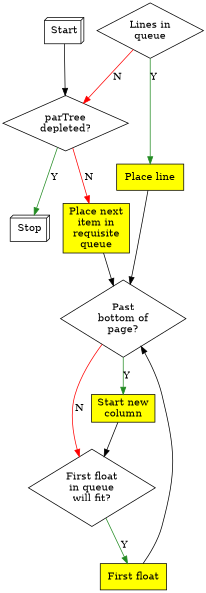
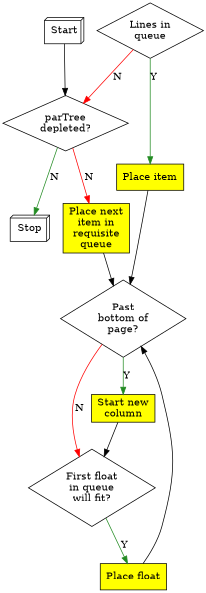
(55, 177) -> (55, 177)
(150, 177) -> (150, 177)
(133, 577) -> (133, 577)
